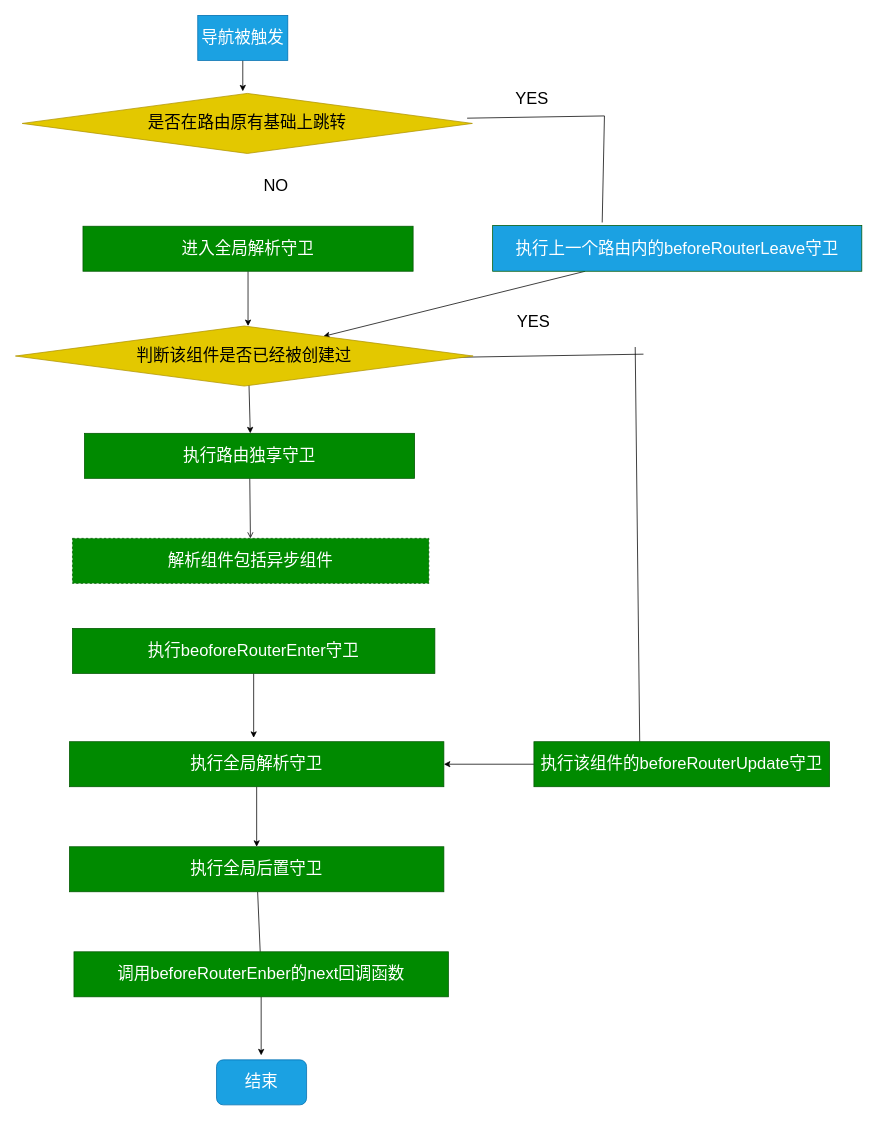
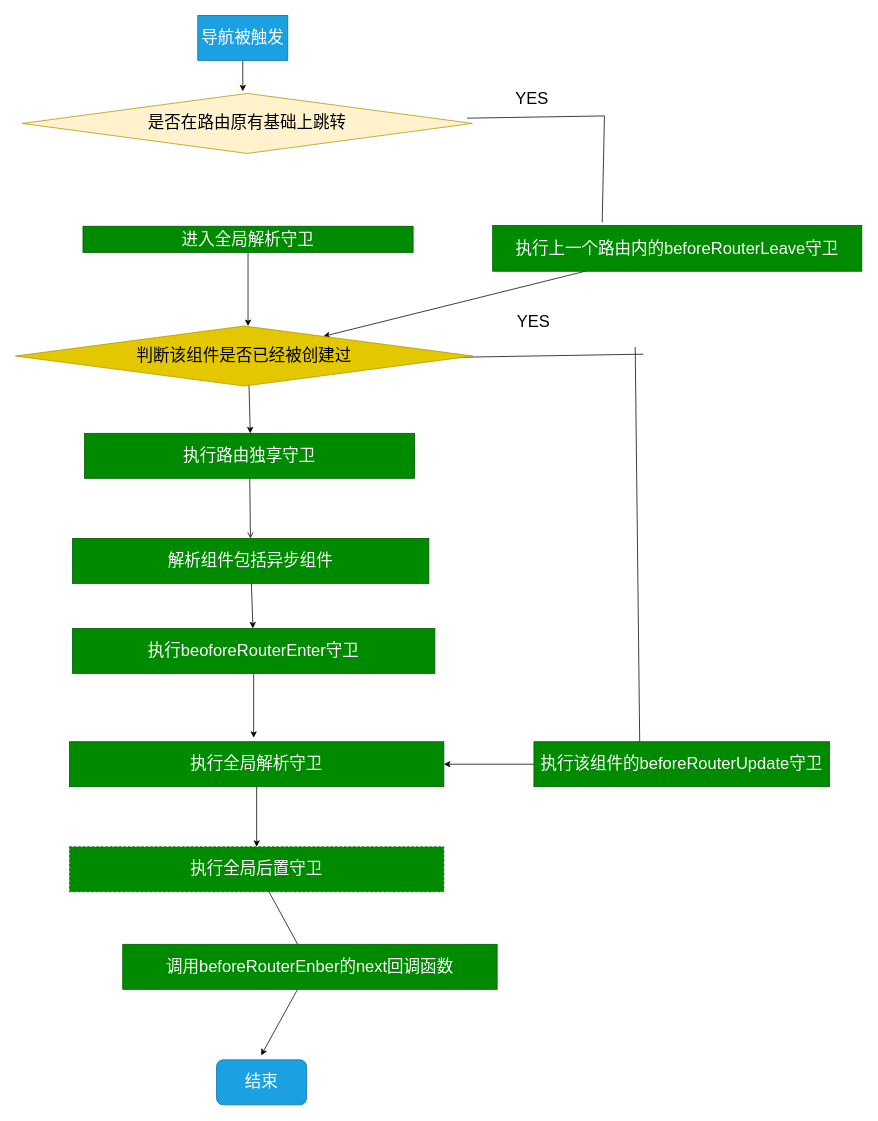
(247, 123) -> (247, 123)
(275, 186) -> none
(677, 248) -> (677, 248)
(248, 249) -> (248, 239)
(251, 561) -> (251, 561)
none -> (252, 604)
(257, 869) -> (257, 869)
(261, 974) -> (310, 966)
